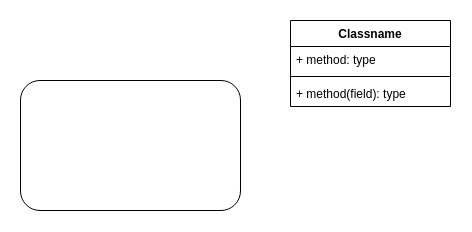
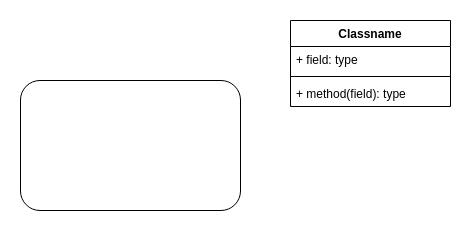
(338, 60) -> (332, 60)
